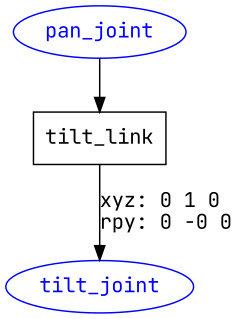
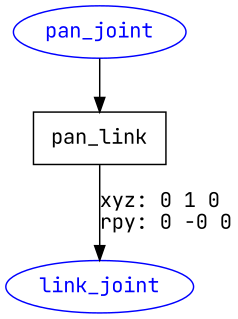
(100, 138) -> (100, 138)
(100, 287) -> (100, 287)
